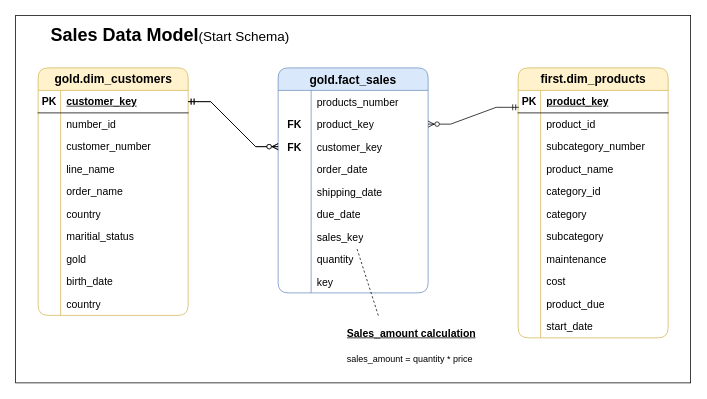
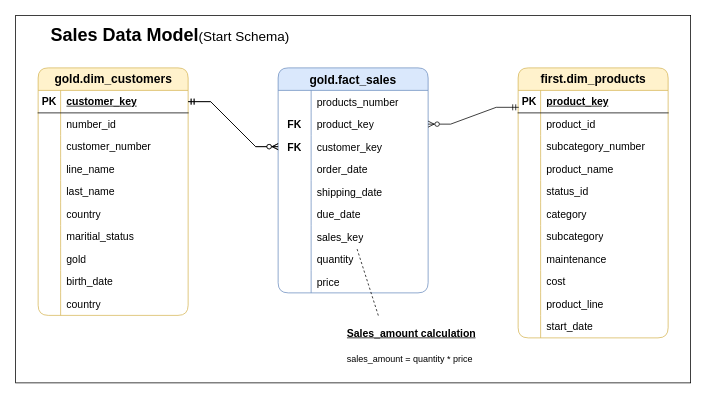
(92, 192) -> (88, 192)
(573, 192) -> (568, 192)
(327, 282) -> (332, 282)
(574, 304) -> (574, 304)
